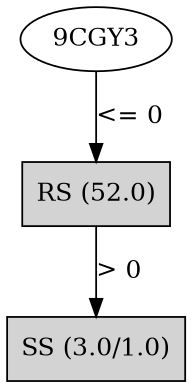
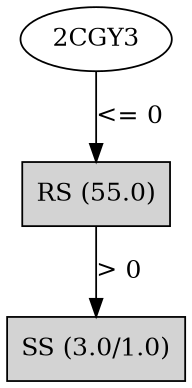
(96, 39) -> (96, 39)
(96, 194) -> (96, 194)
